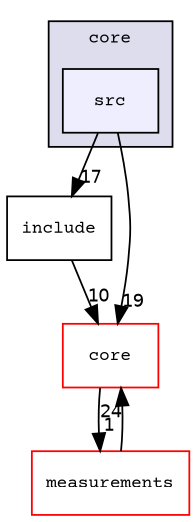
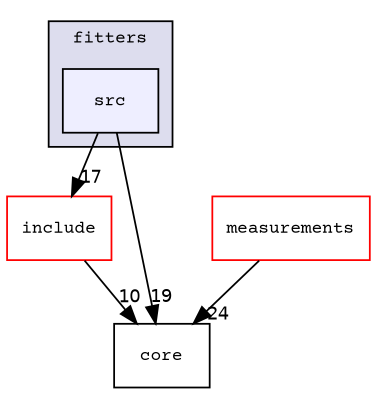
(111, 38) -> (111, 38)
(59, 228) -> (59, 228)
(111, 356) -> (162, 356)
(99, 411) -> none
